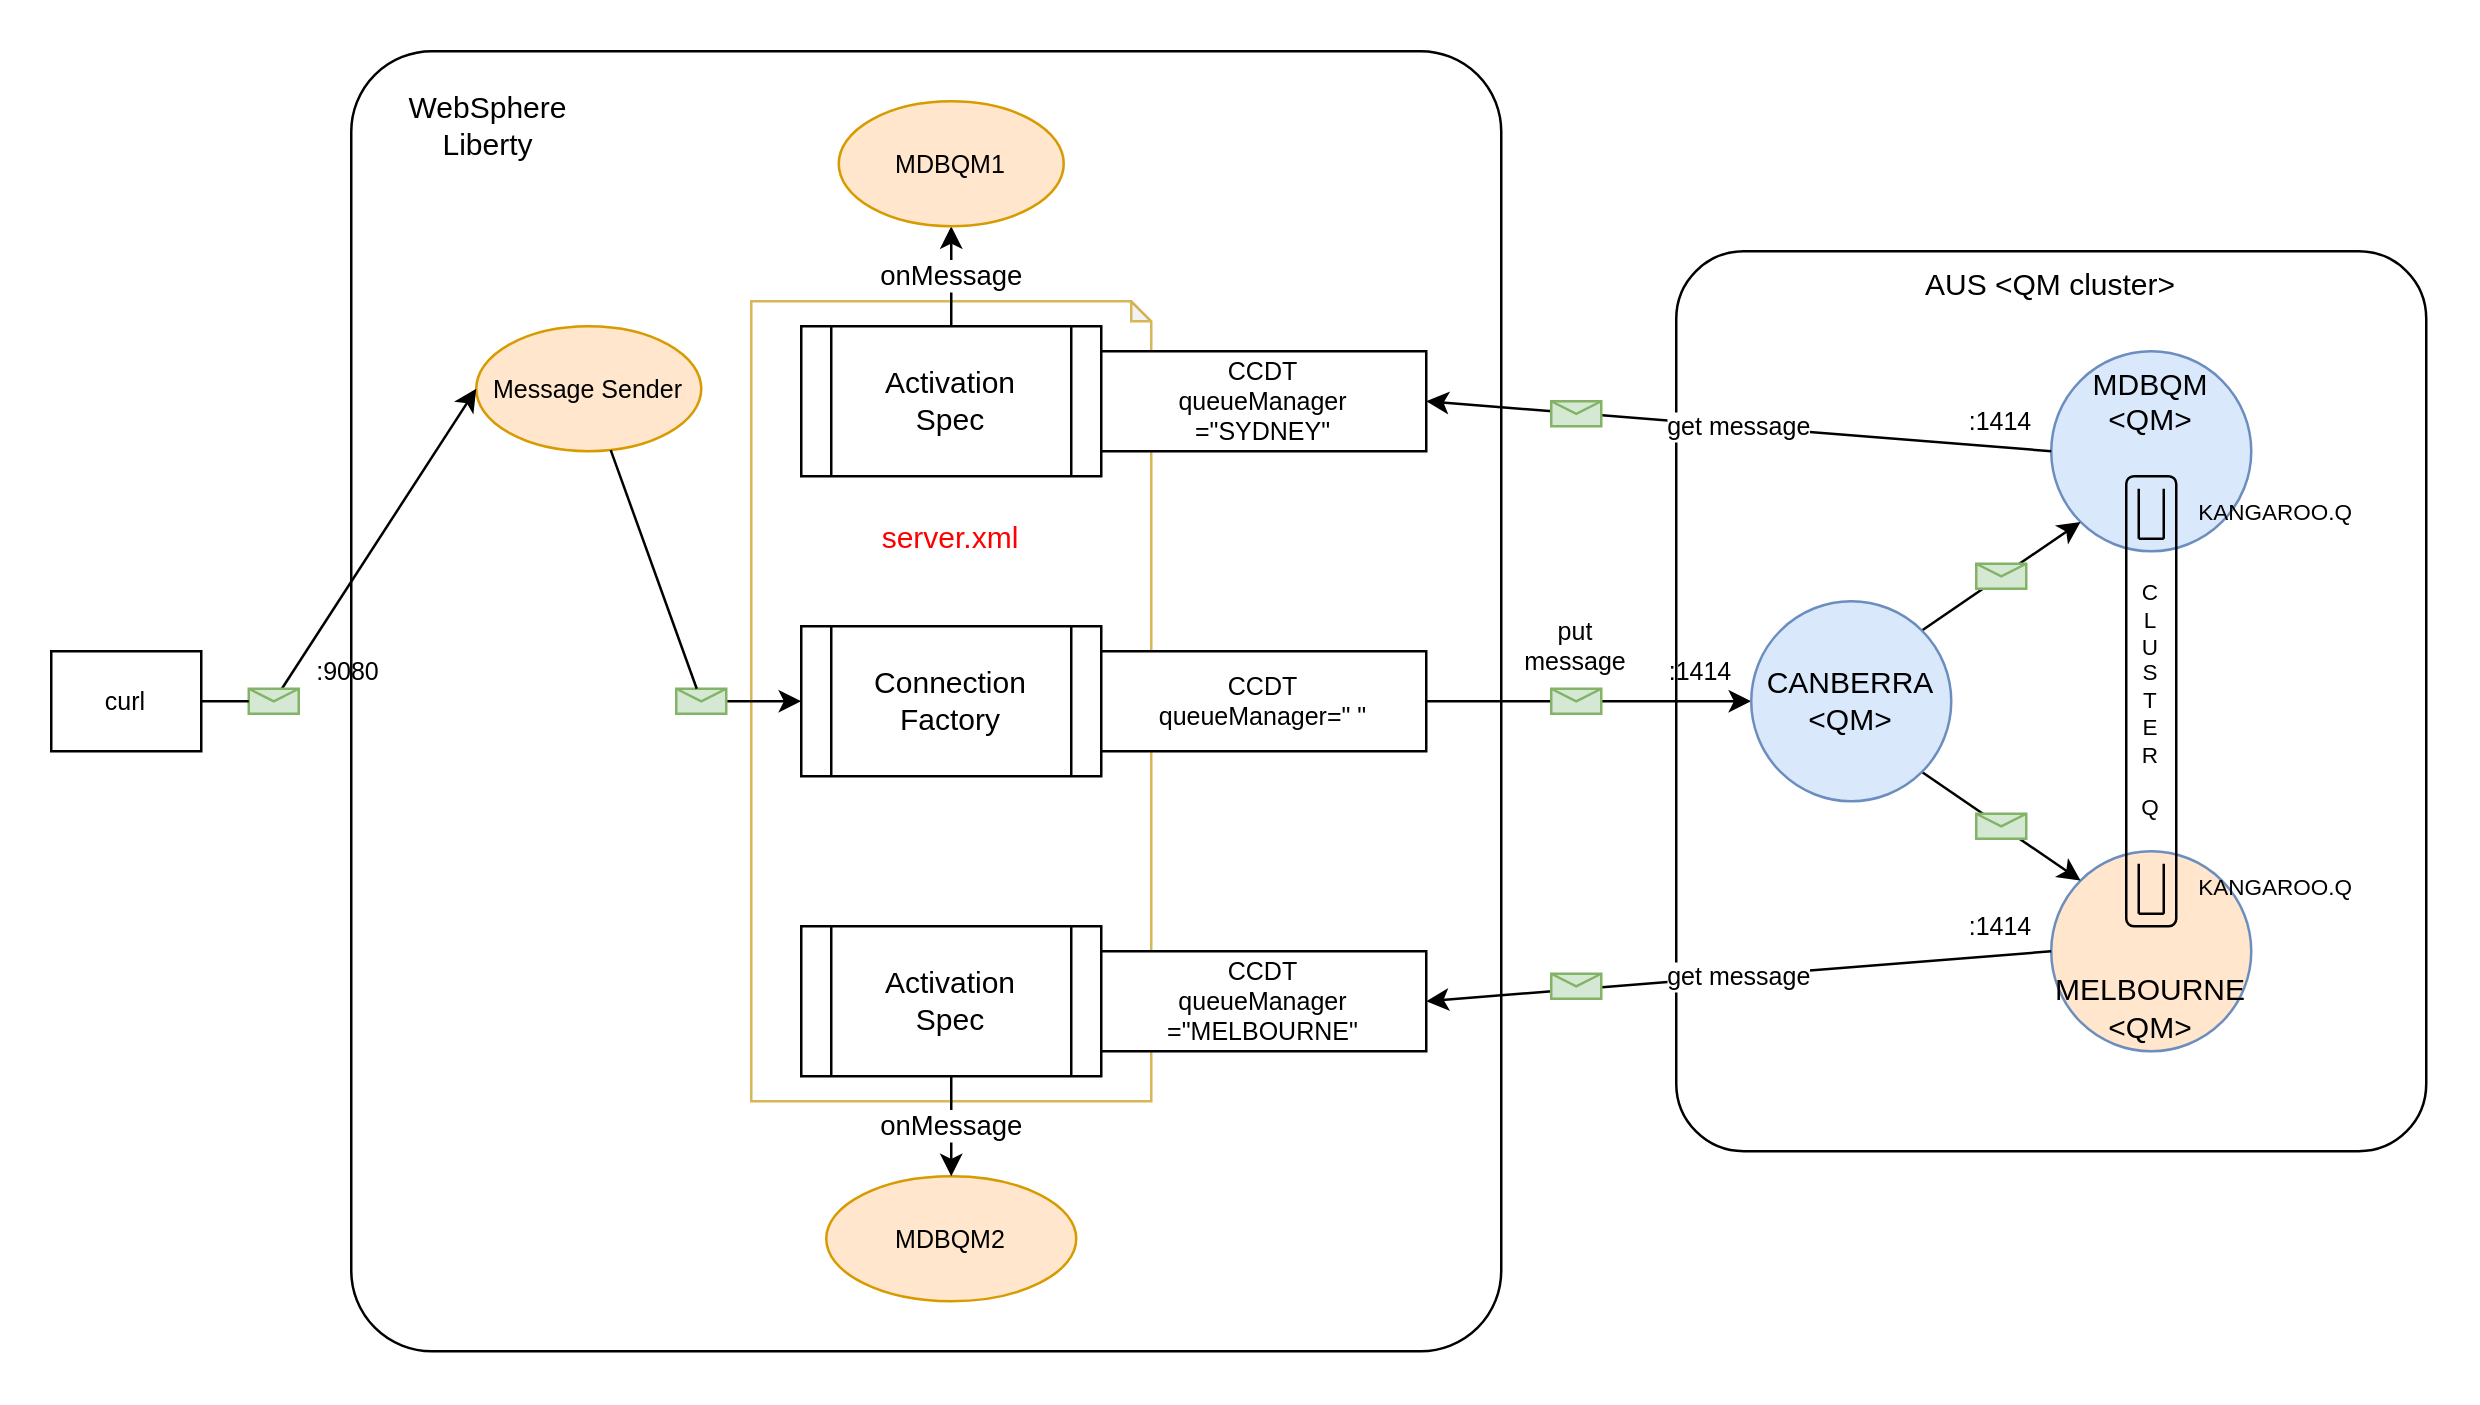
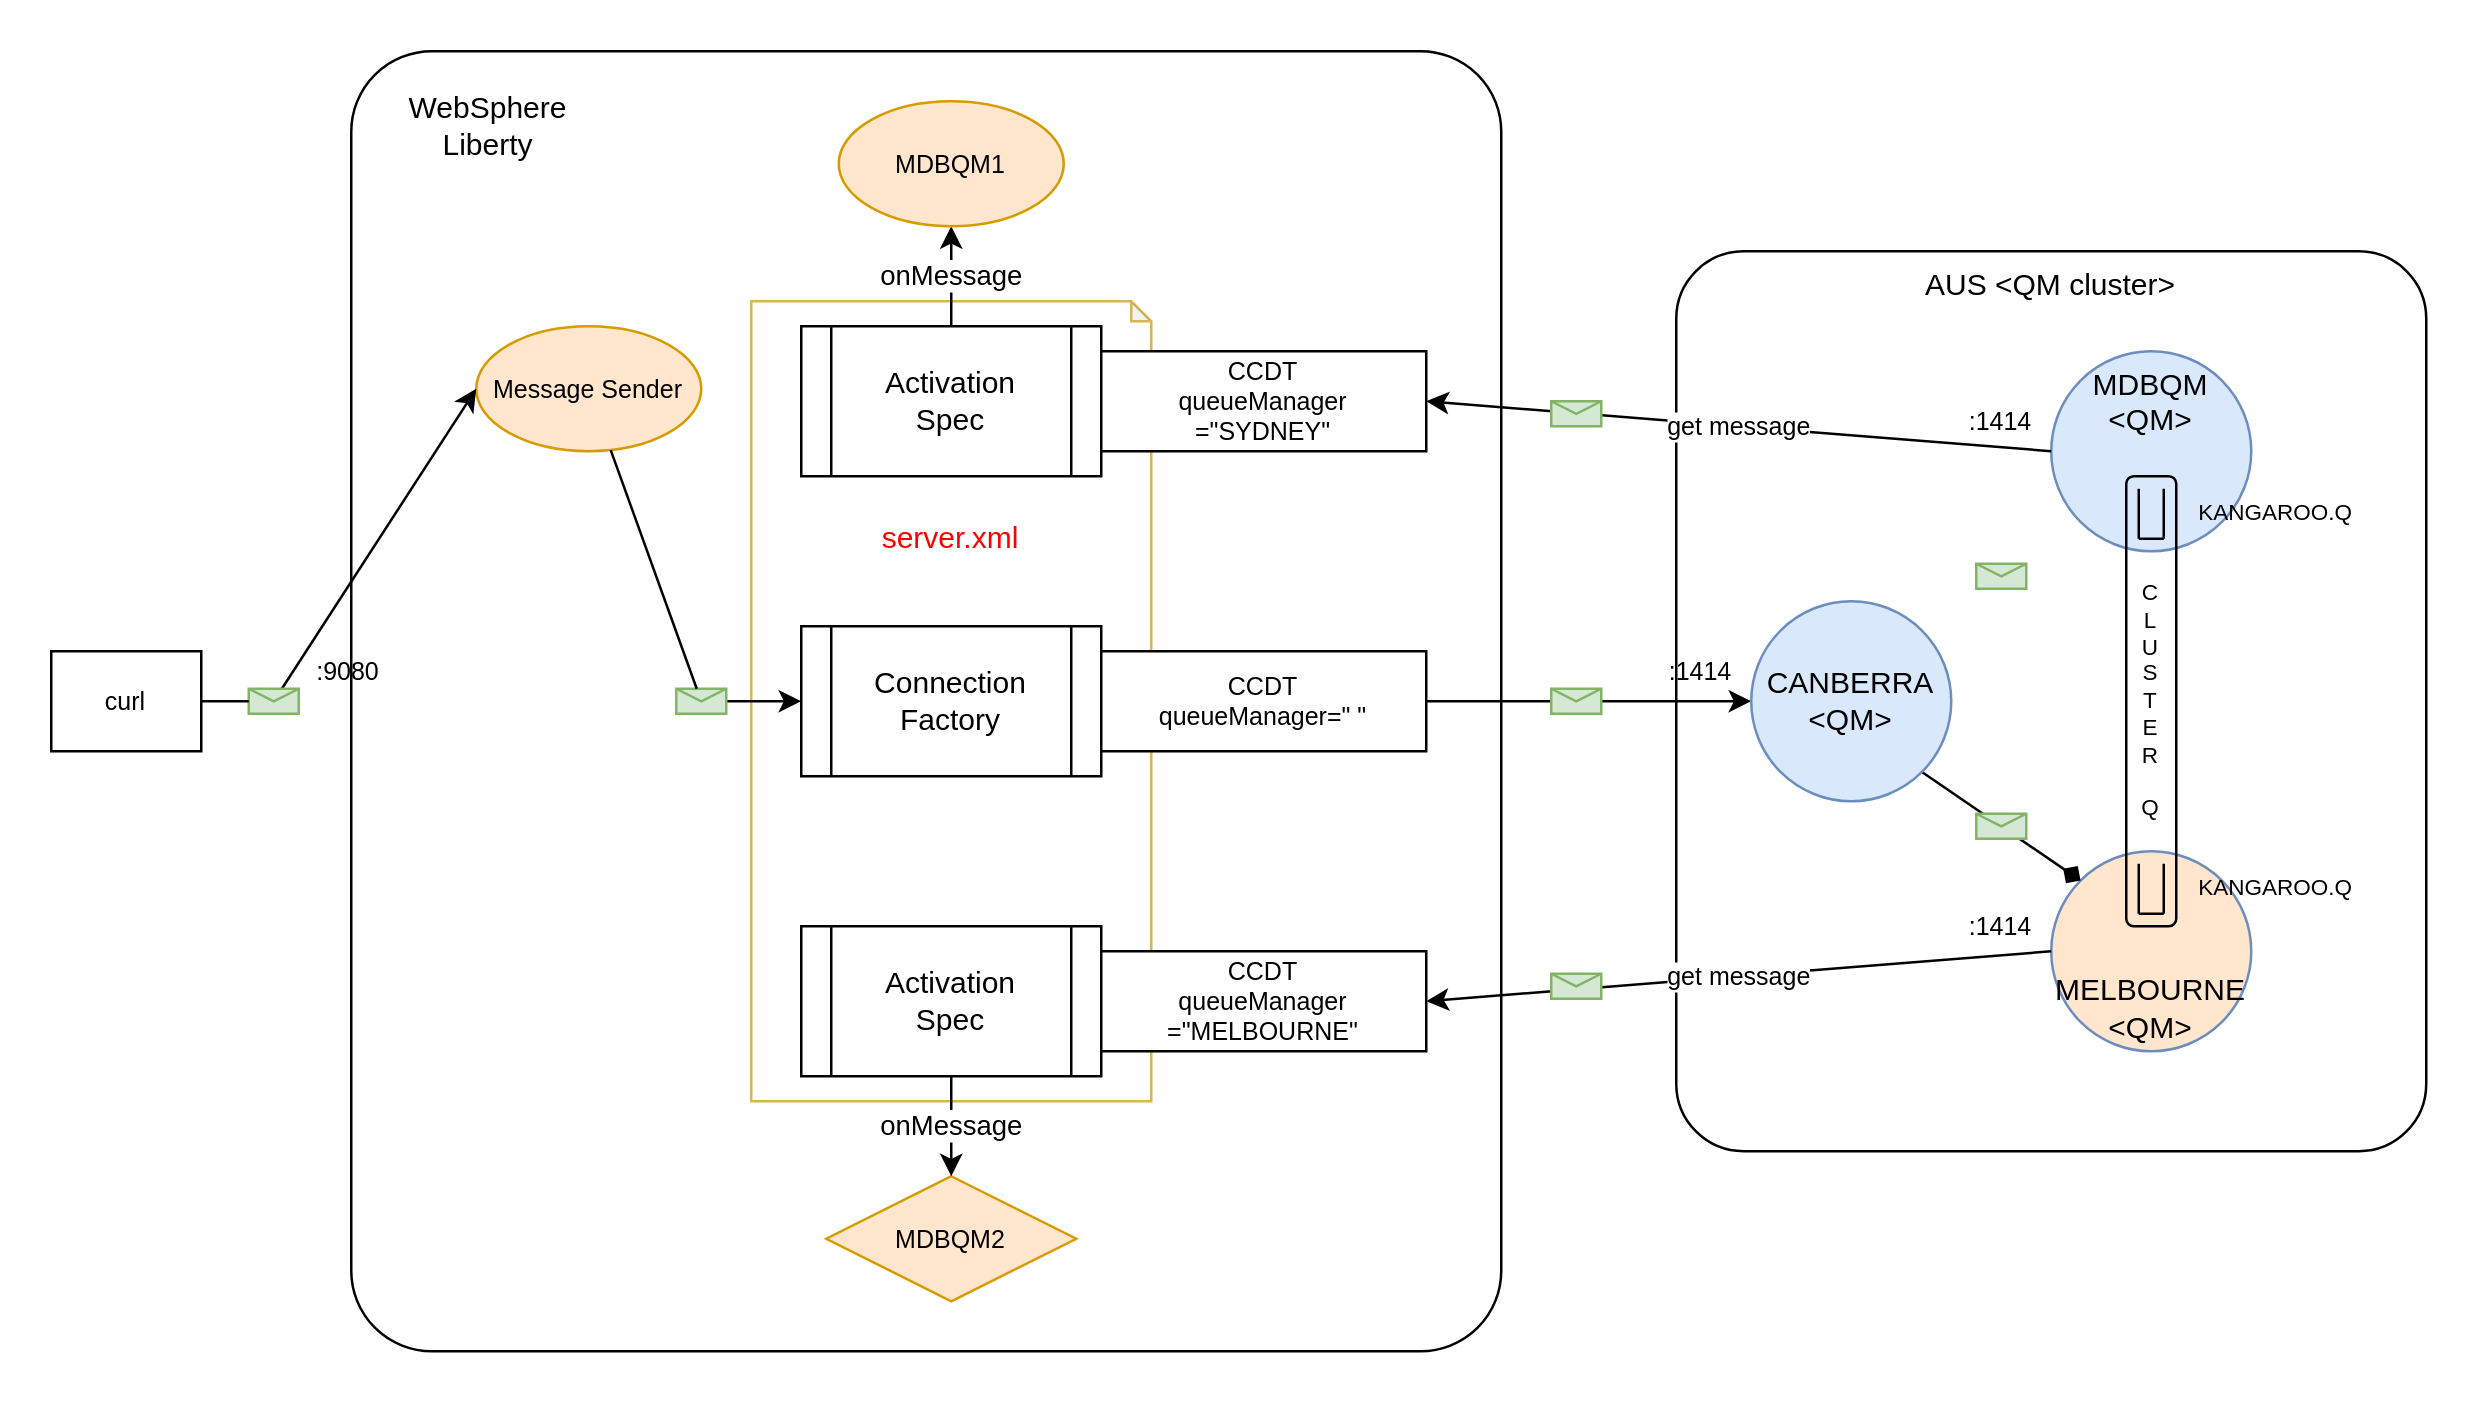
(1953, 610) -> none
(1576, 645) -> none
(2063, 869) -> (2063, 869)
(951, 1239) -> (951, 1239)
